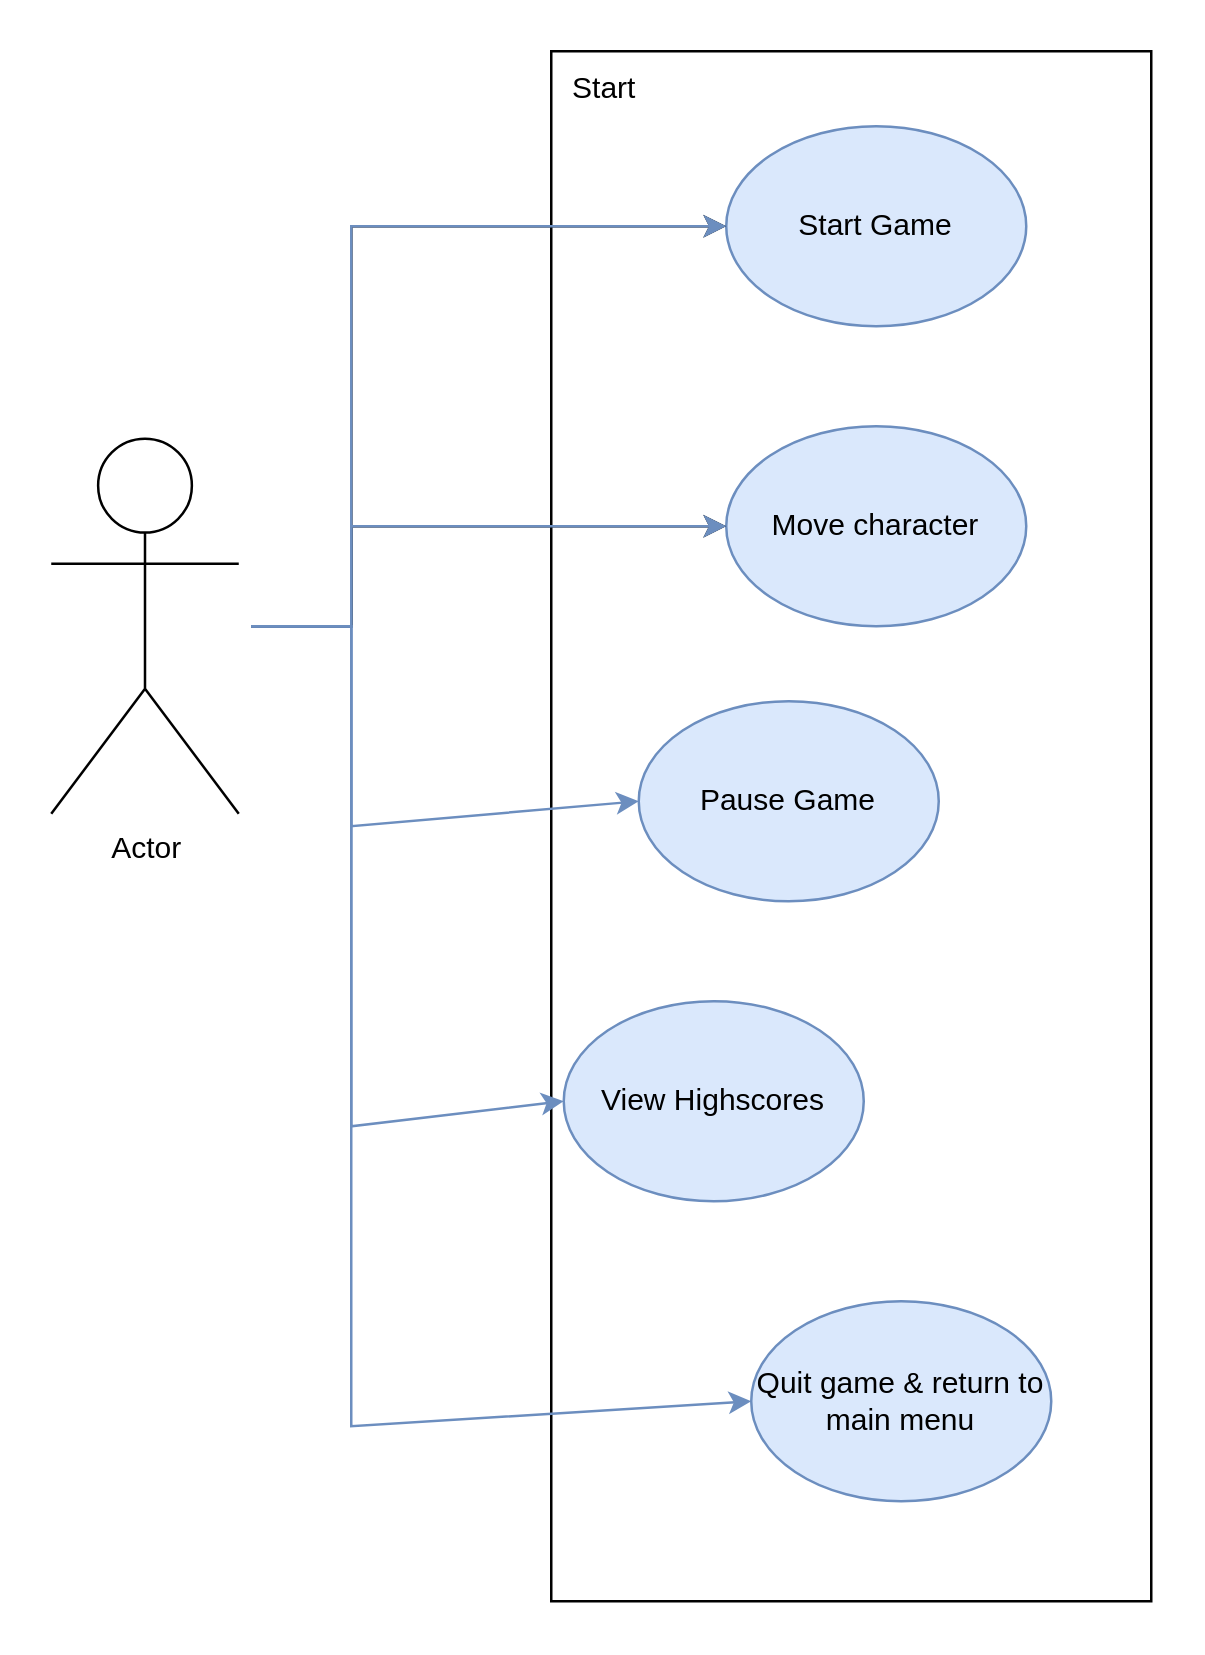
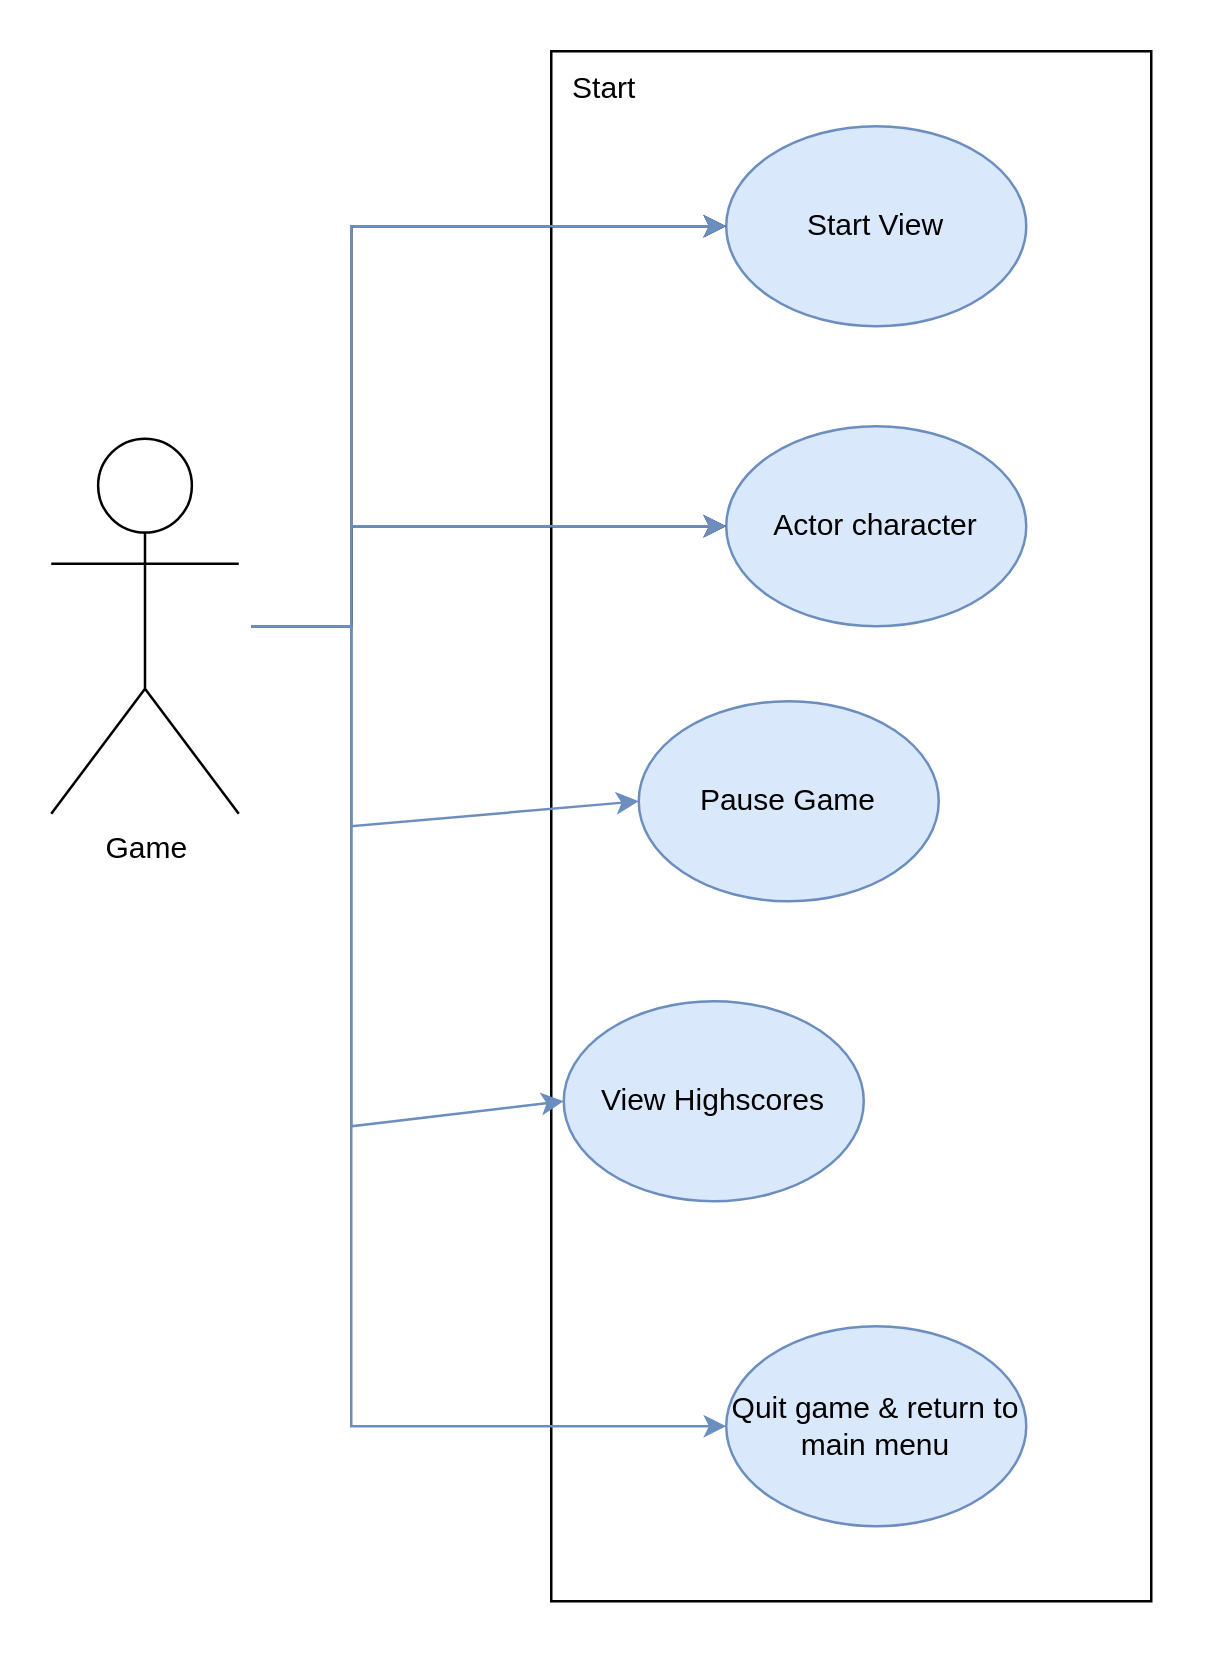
(876, 226) -> (876, 226)
(876, 526) -> (876, 526)
(148, 849) -> (148, 849)
(901, 1401) -> (876, 1426)
